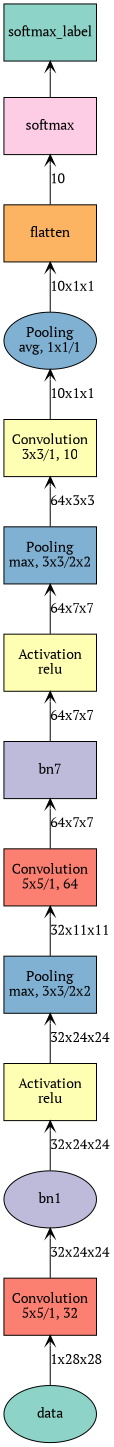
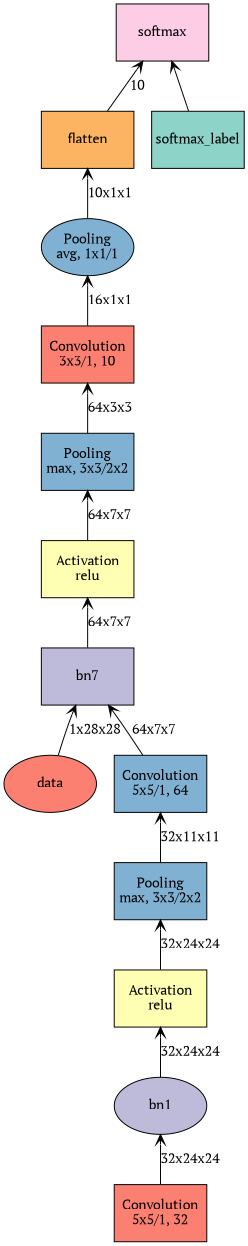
(50, 84) -> (182, 91)
(73, 394) -> (110, 301)
(50, 448) -> (88, 354)
(50, 877) -> (161, 784)
(50, 1365) -> (65, 735)
(50, 1414) -> (50, 784)
